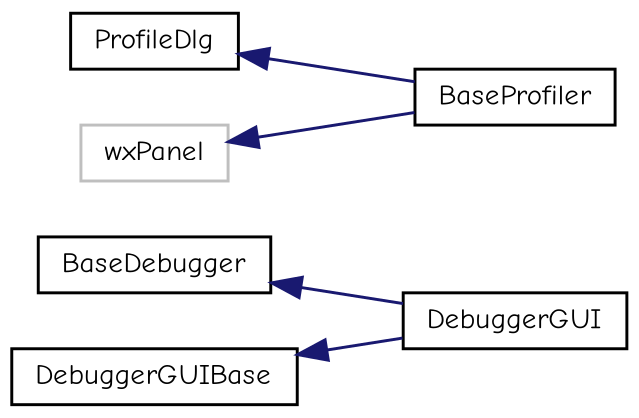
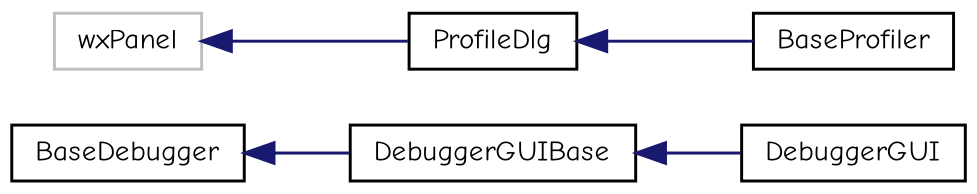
(336, 125) -> (320, 41)
(352, 296) -> (312, 153)
